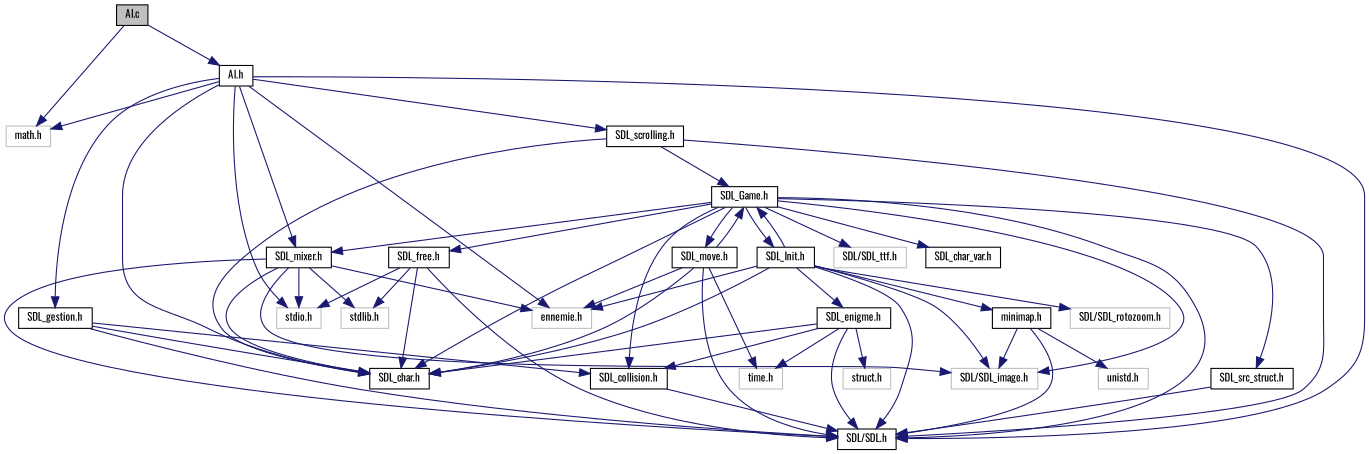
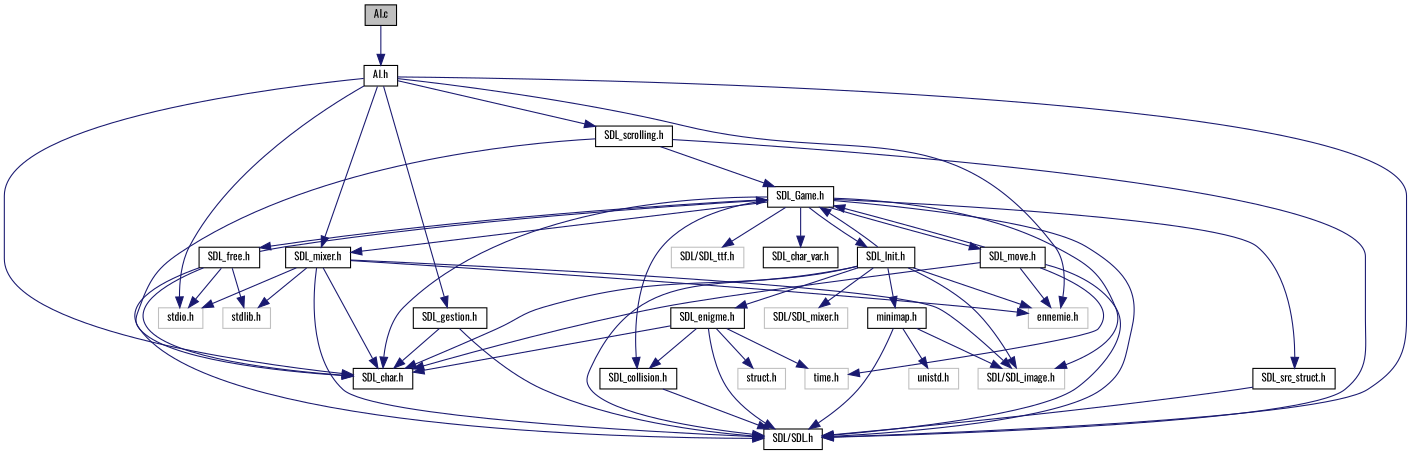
(28, 136) -> none
none -> (508, 220)
(1120, 318) -> (806, 318)
(275, 342) -> none
